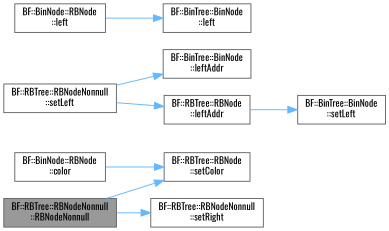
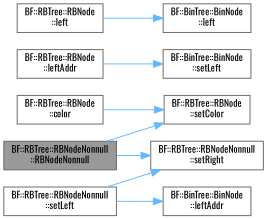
(60, 18) -> (60, 18)
(136, 104) -> (129, 180)
(60, 167) -> (60, 110)
